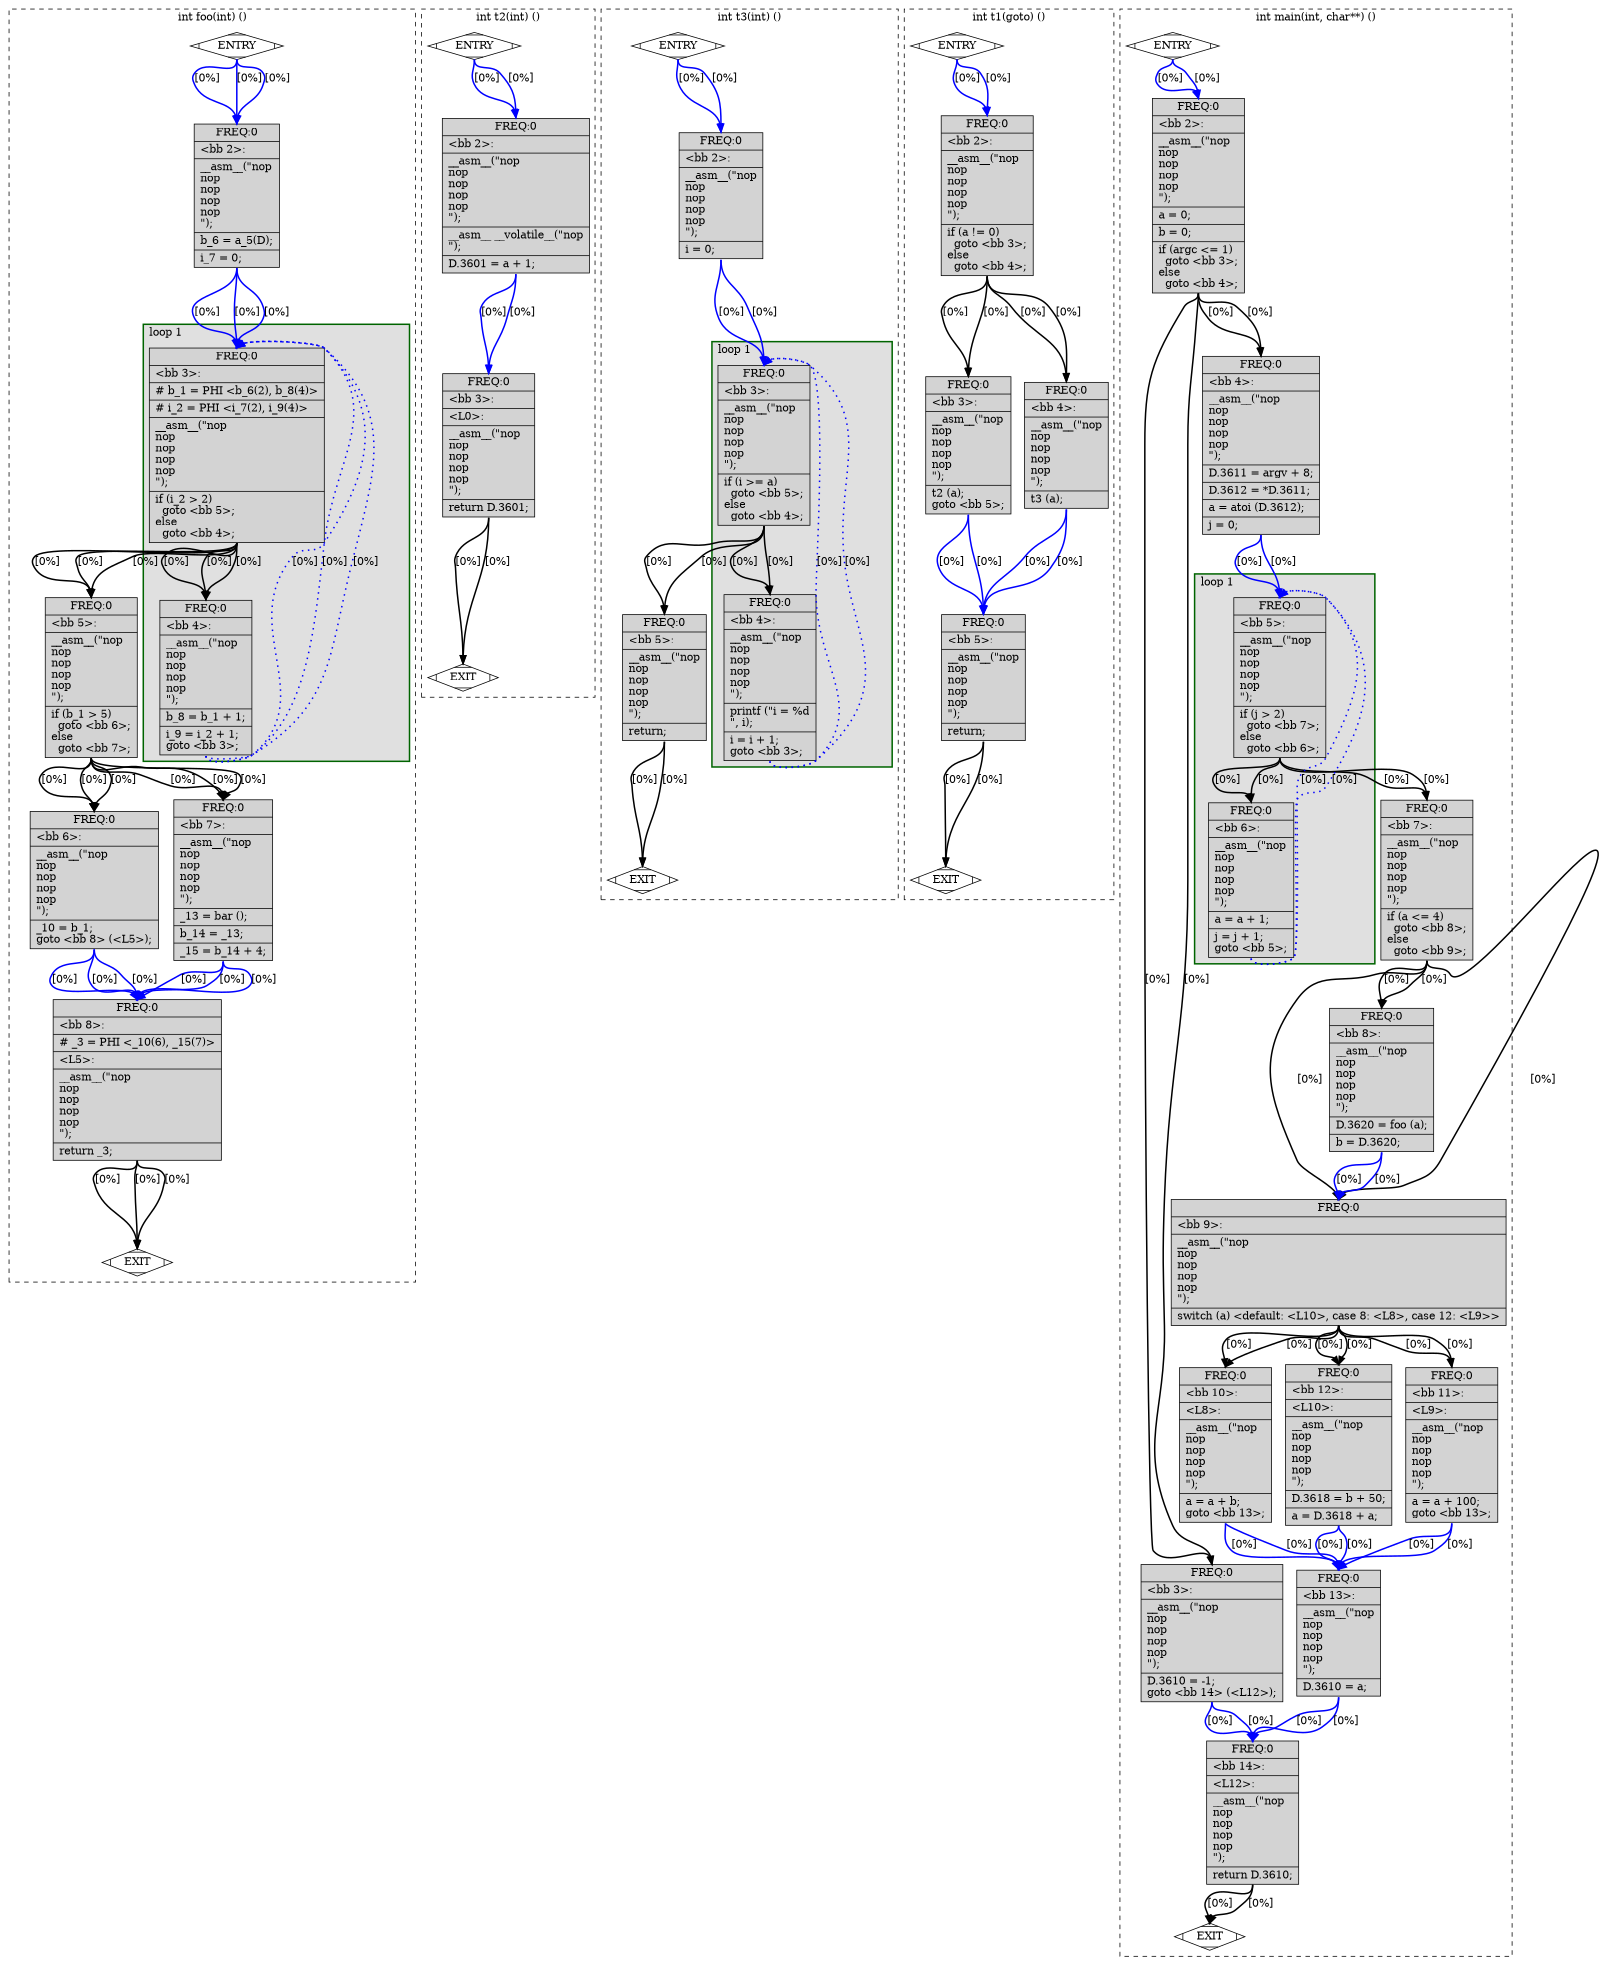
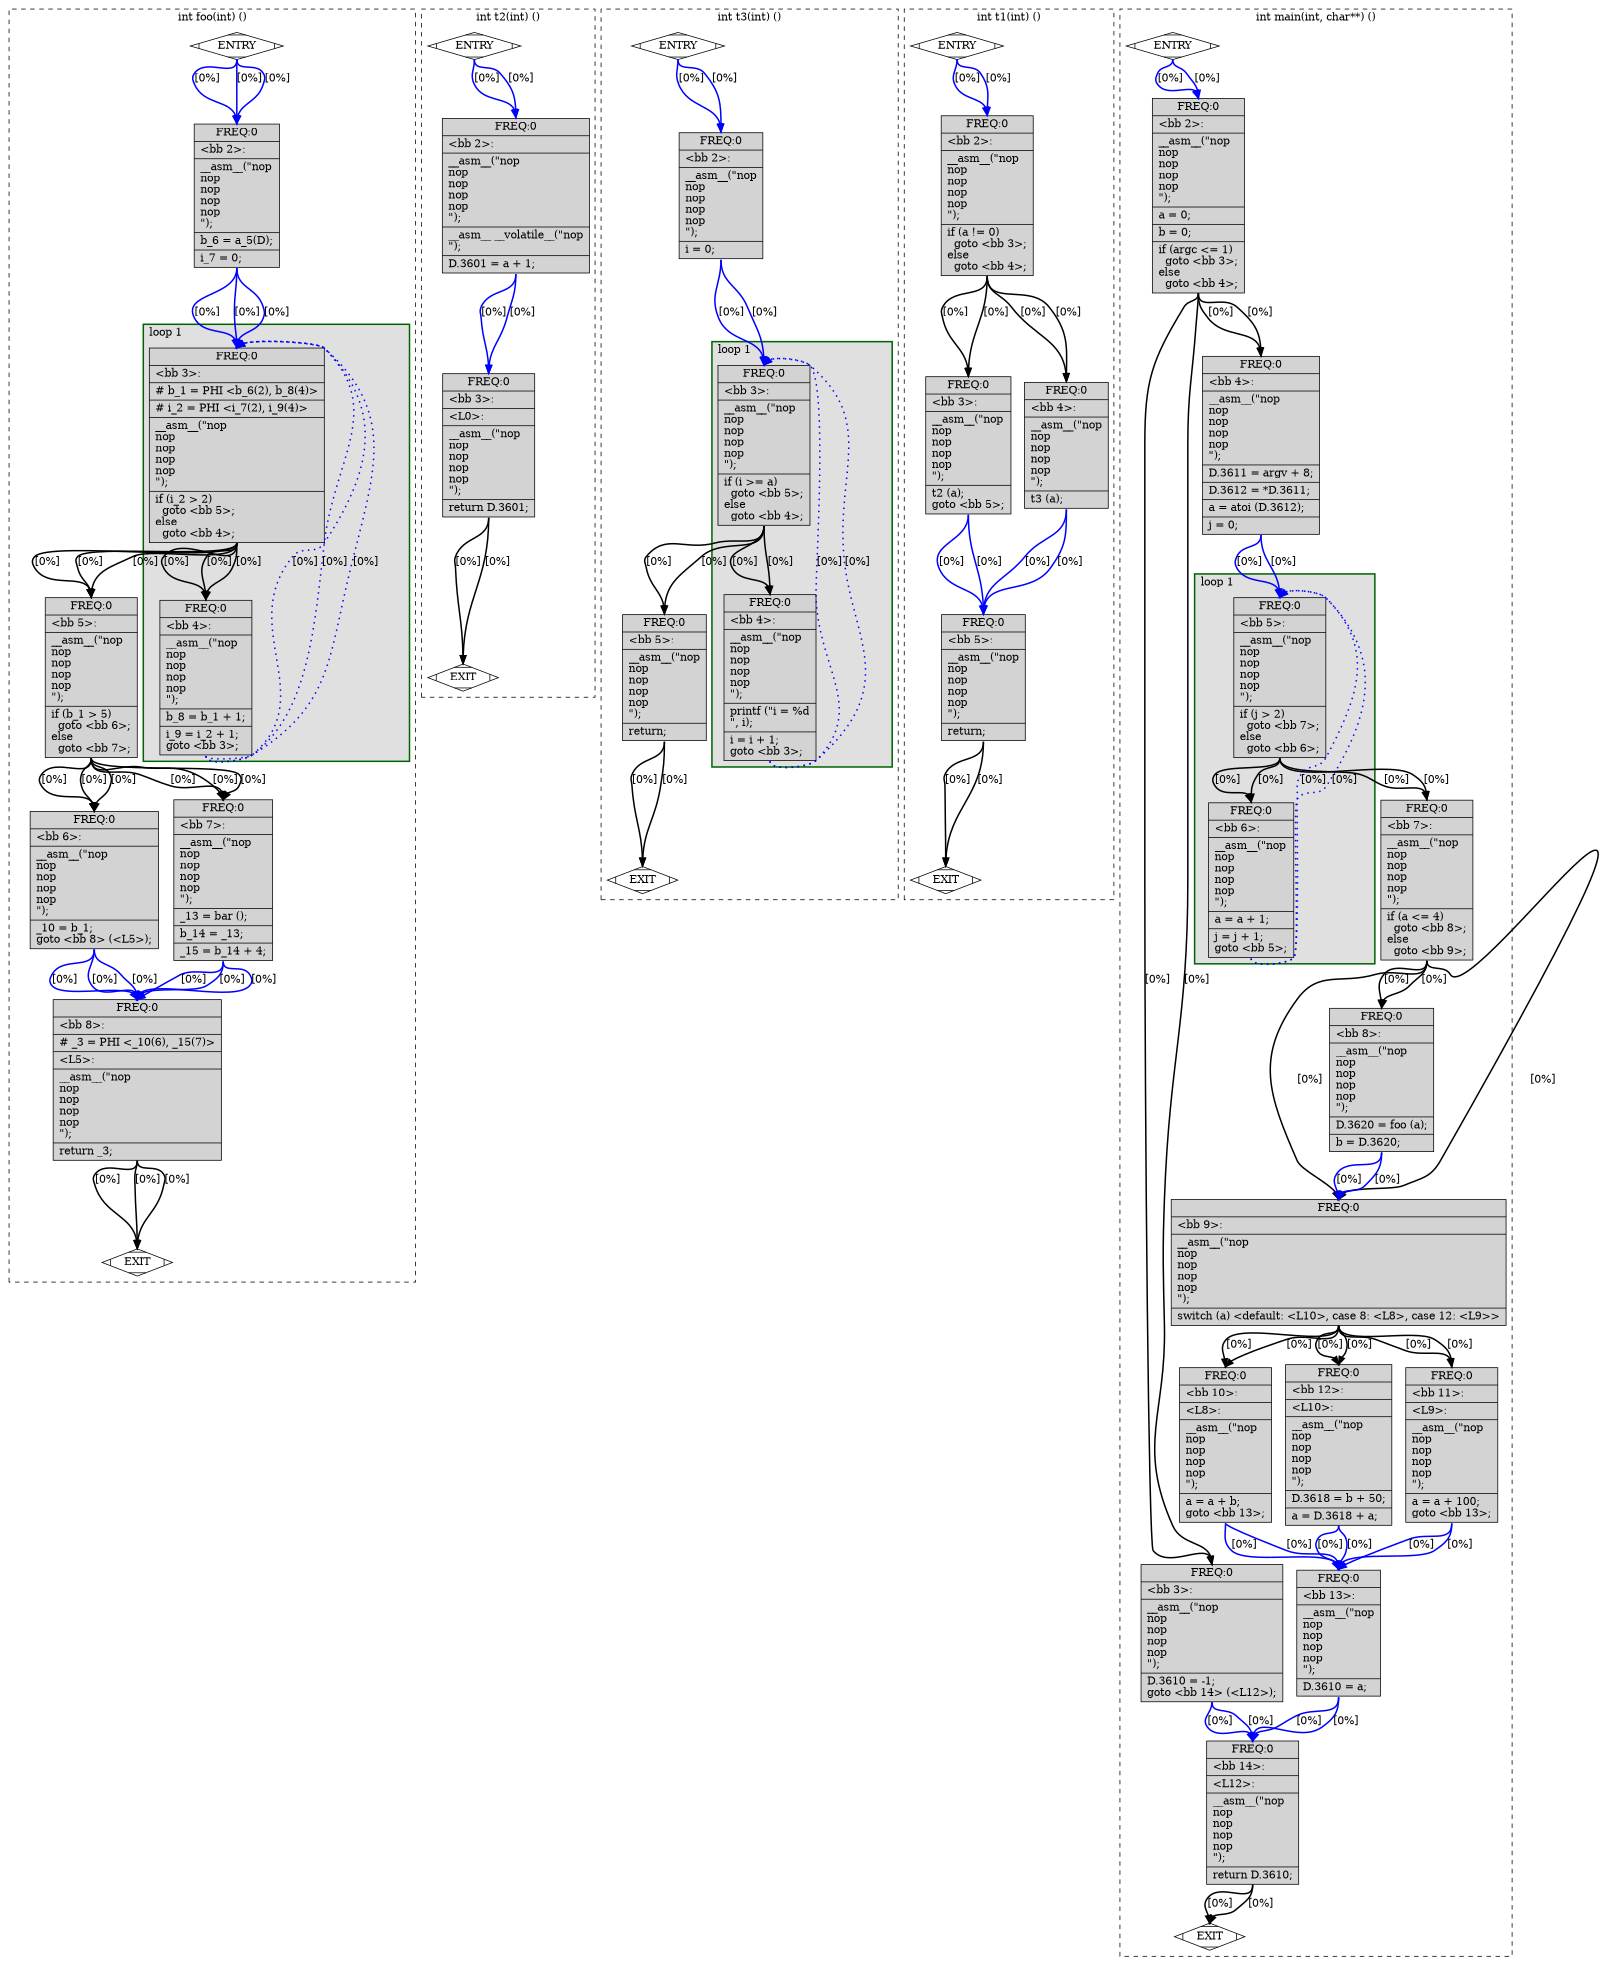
(1009, 18) -> (1009, 18)
